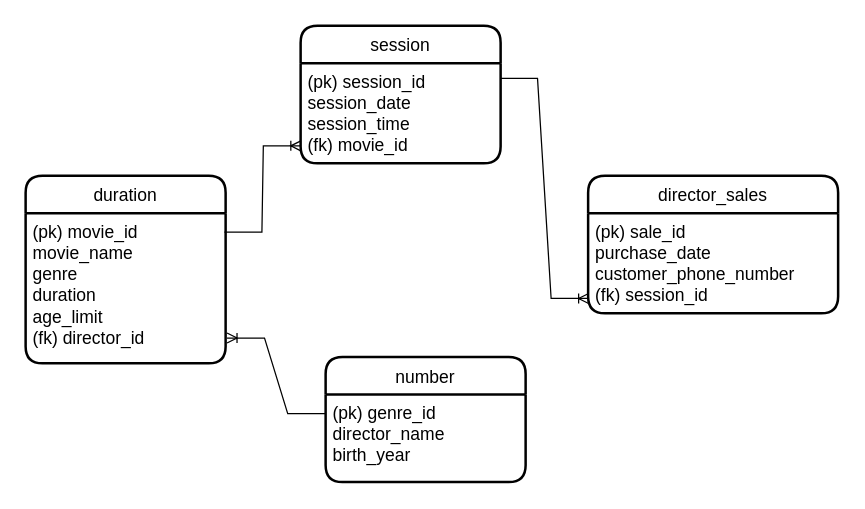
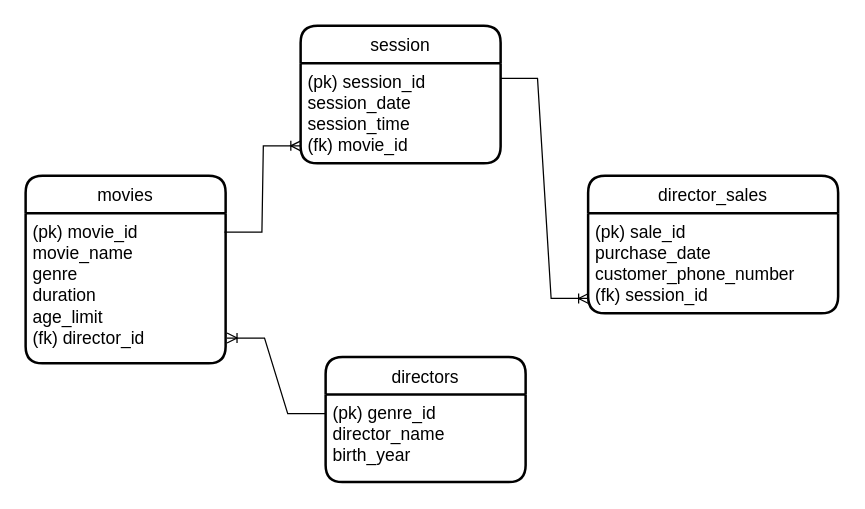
(125, 195) -> (125, 195)
(425, 377) -> (425, 377)
